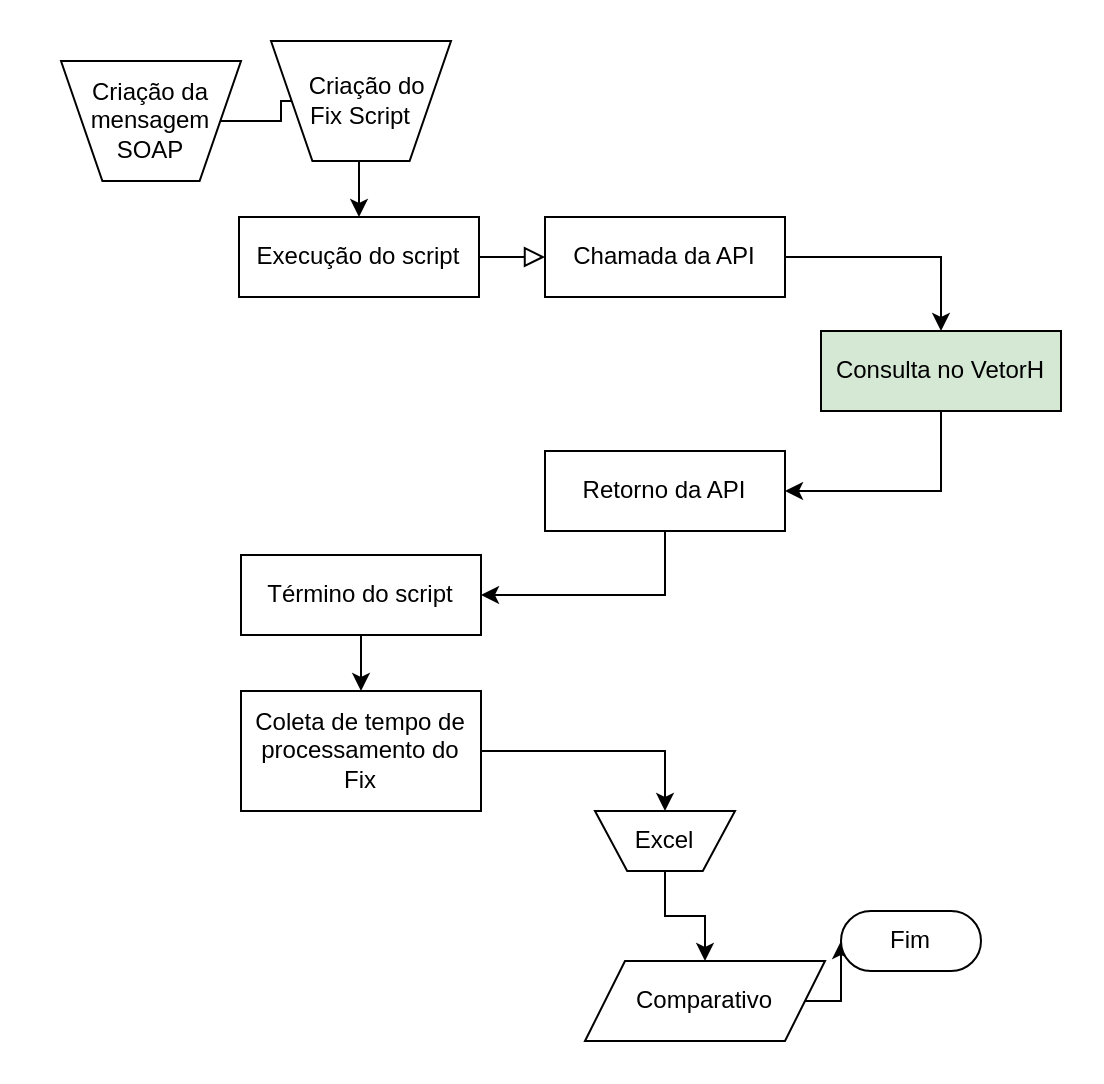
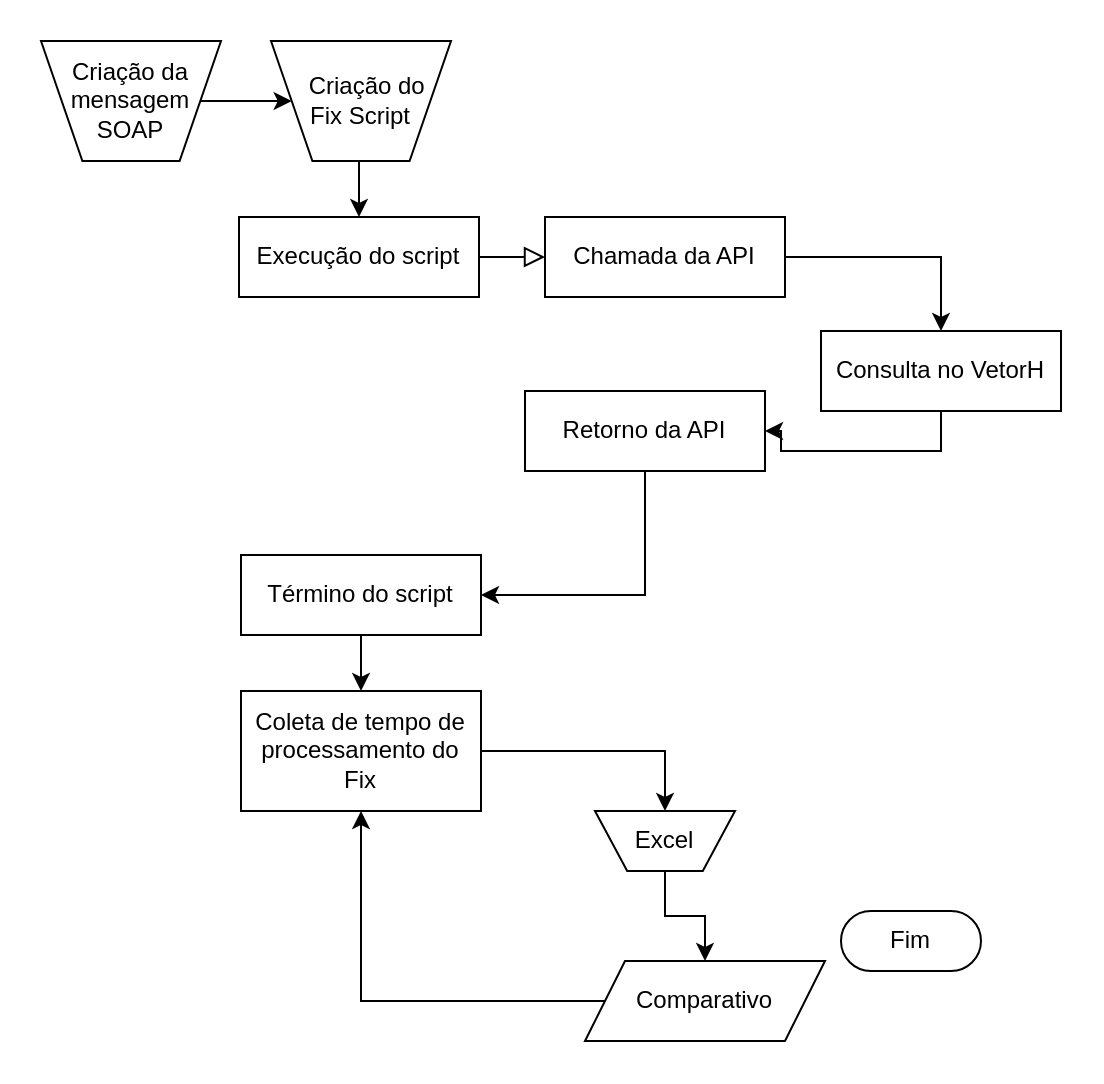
(151, 121) -> (131, 101)
(941, 371) -> (941, 371)
(665, 491) -> (645, 431)
(841, 996) -> (395, 1001)
